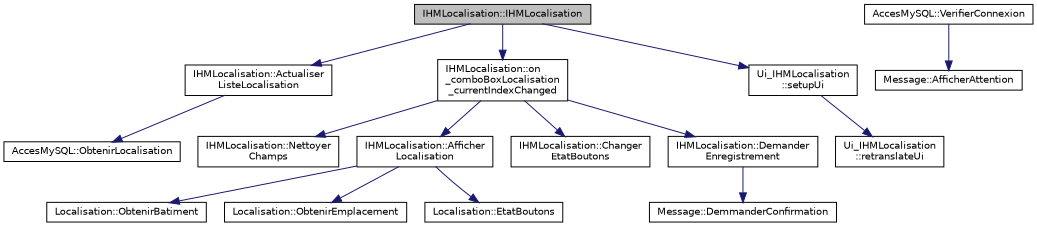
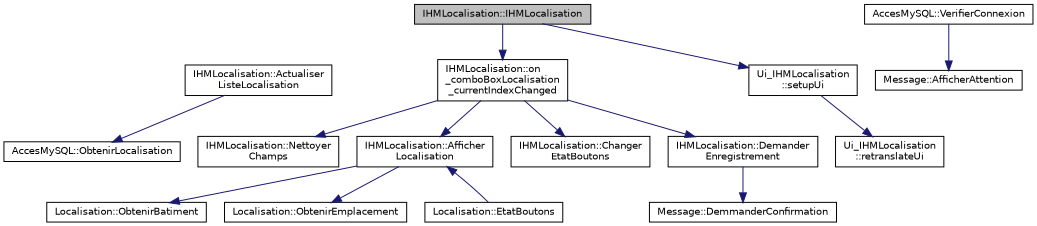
(396, 43) -> none
(453, 182) -> (472, 187)
